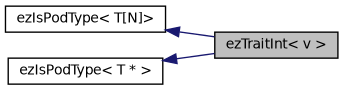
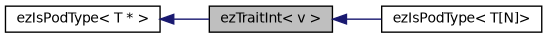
(197, 34) -> (364, 19)
